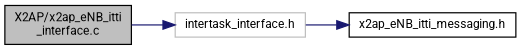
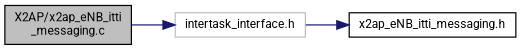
(68, 25) -> (68, 25)
